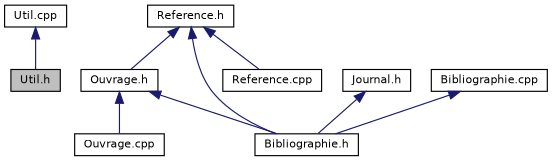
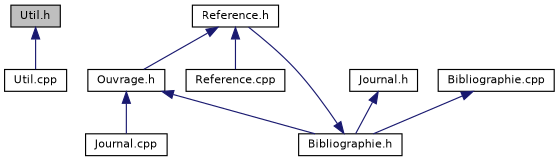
(36, 54) -> (36, 54)
(219, 99) -> (297, 71)
(119, 145) -> (126, 145)
